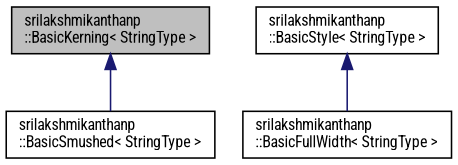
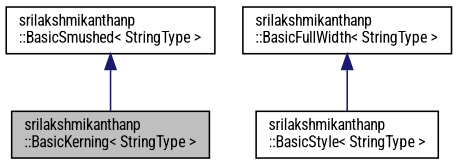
(111, 91) -> (111, 91)
(347, 91) -> (347, 91)
